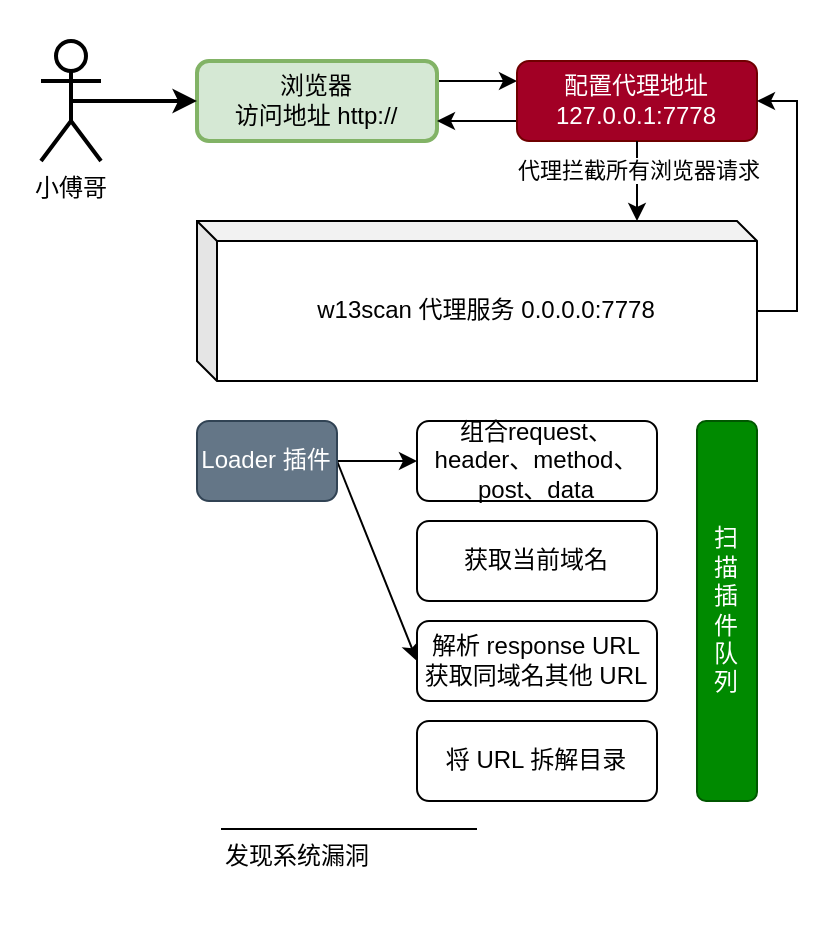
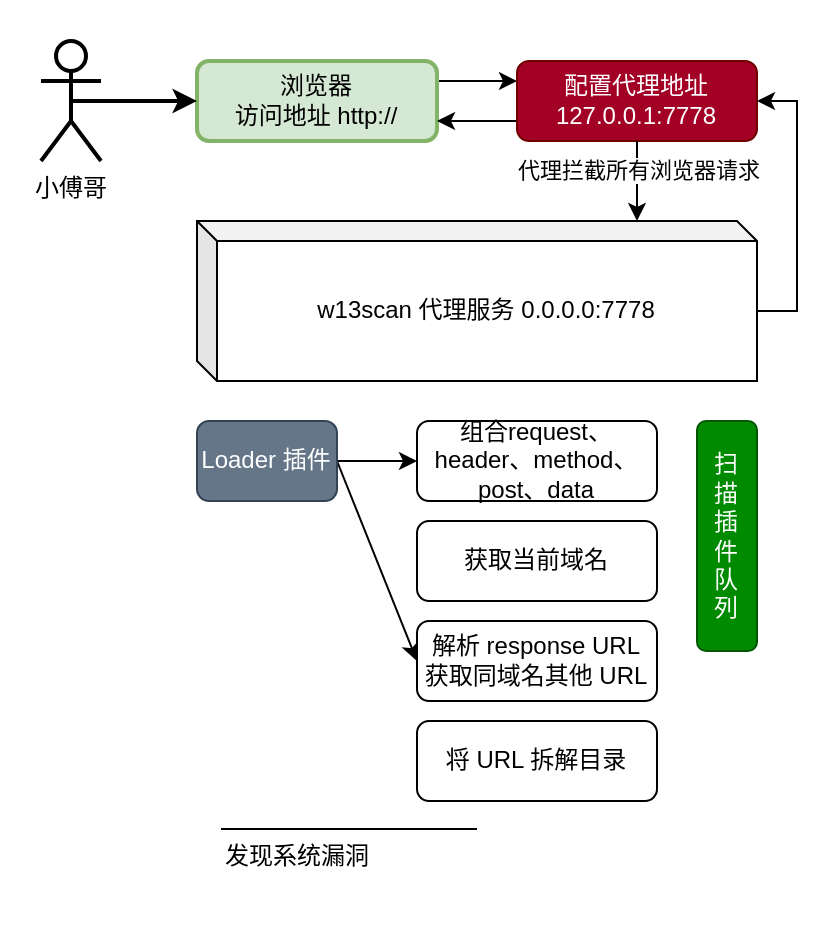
(727, 611) -> (727, 536)
